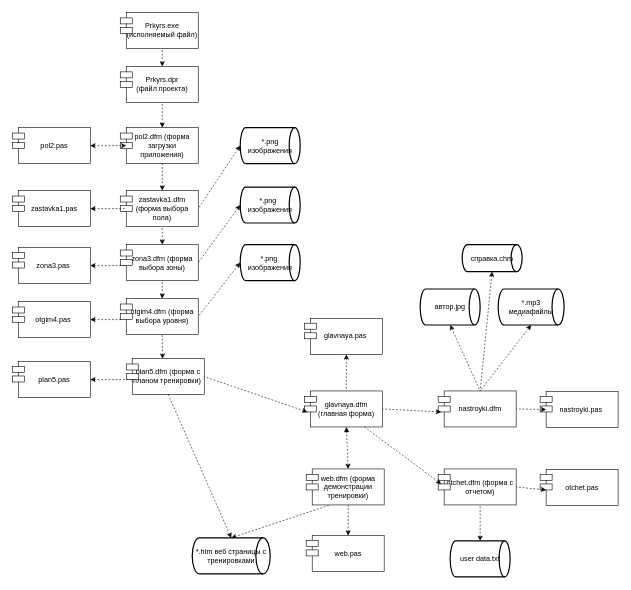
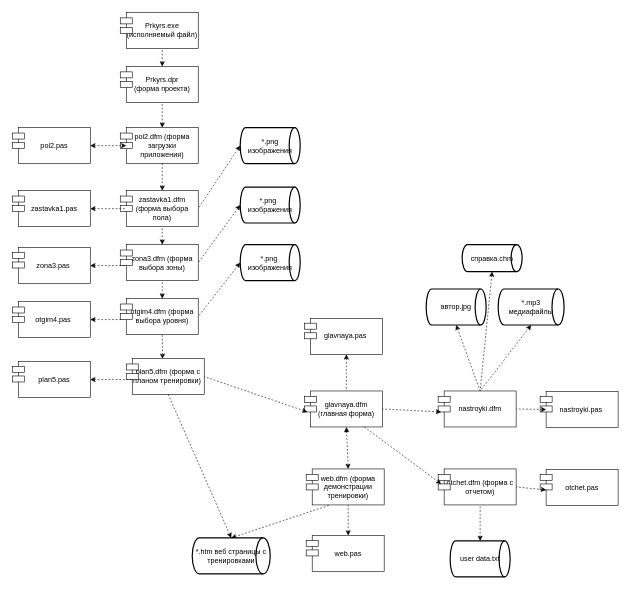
(162, 84) -> (162, 84)
(450, 307) -> (456, 307)
